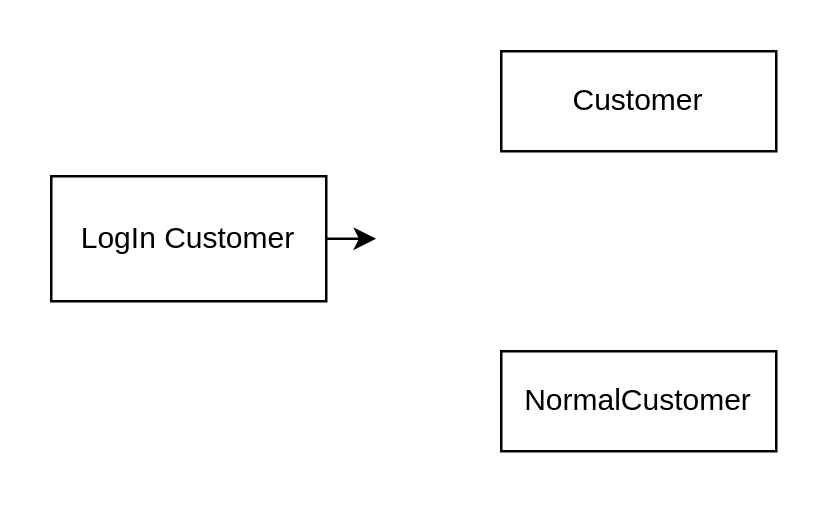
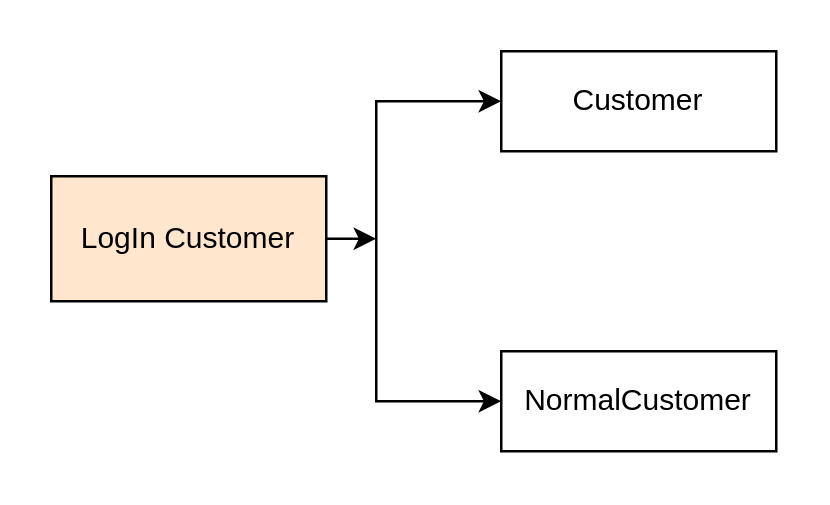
(189, 239) -> (189, 239)
none -> (376, 251)
